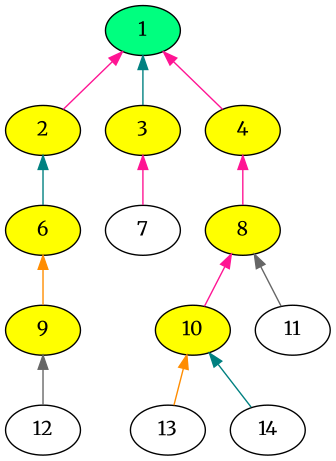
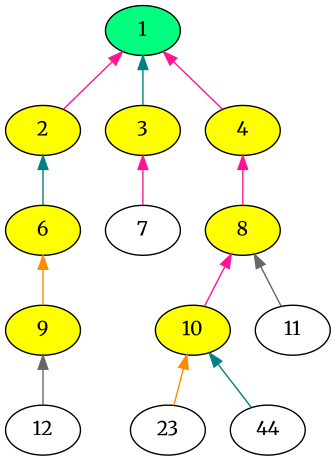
(168, 430) -> (168, 430)
(268, 430) -> (268, 430)
